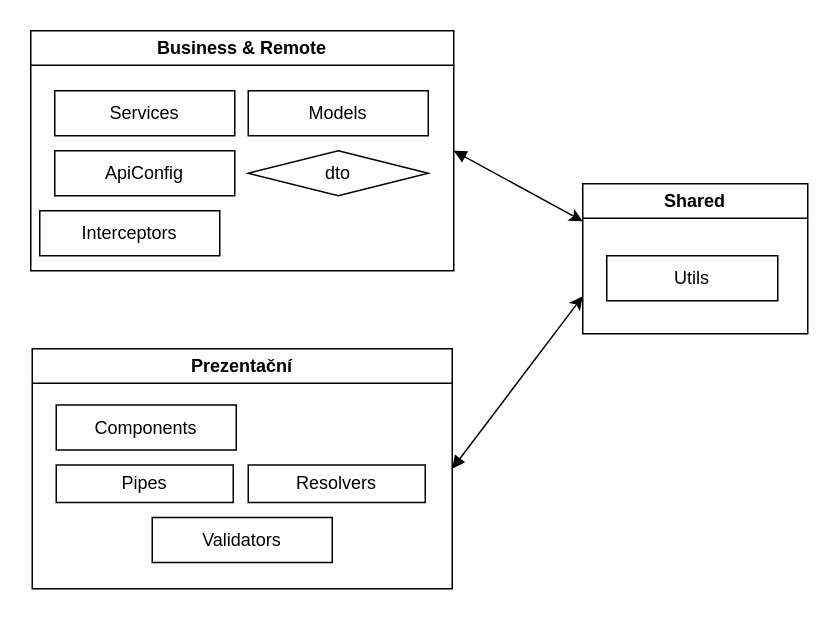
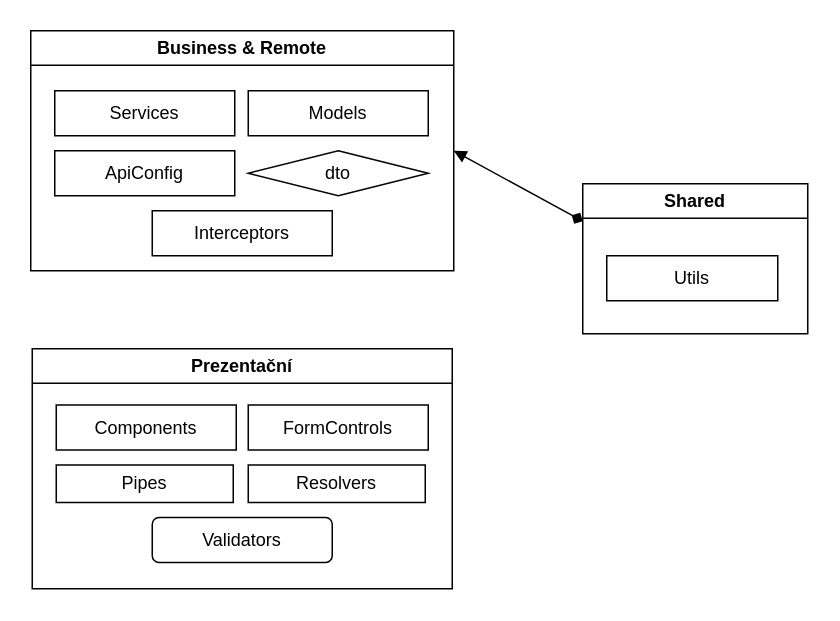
(573, 216) -> (572, 215)
(130, 233) -> (242, 233)
(518, 381) -> none
none -> (338, 428)
(242, 540) -> (242, 540)
